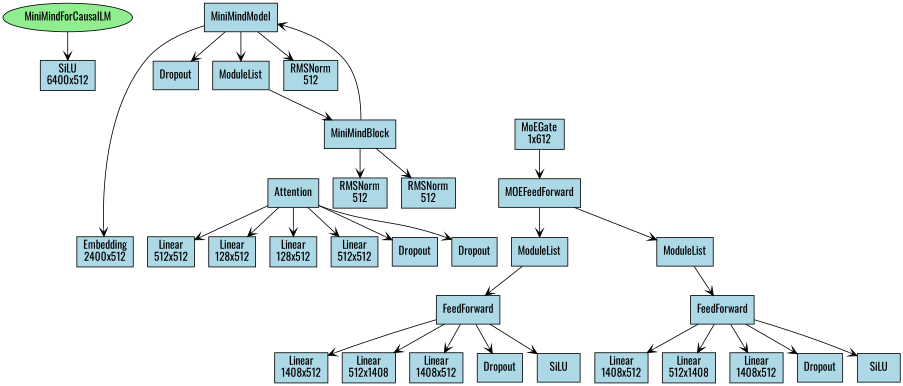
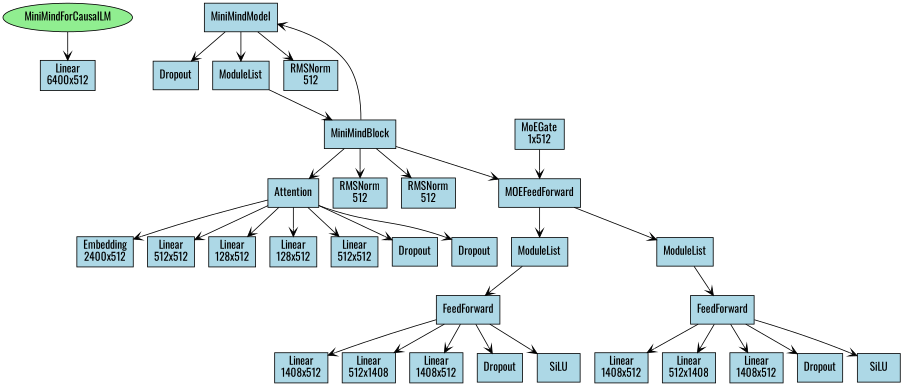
(68, 75) -> (68, 75)
(120, 107) -> (204, 217)
(540, 134) -> (540, 134)
none -> (330, 161)
none -> (443, 162)
